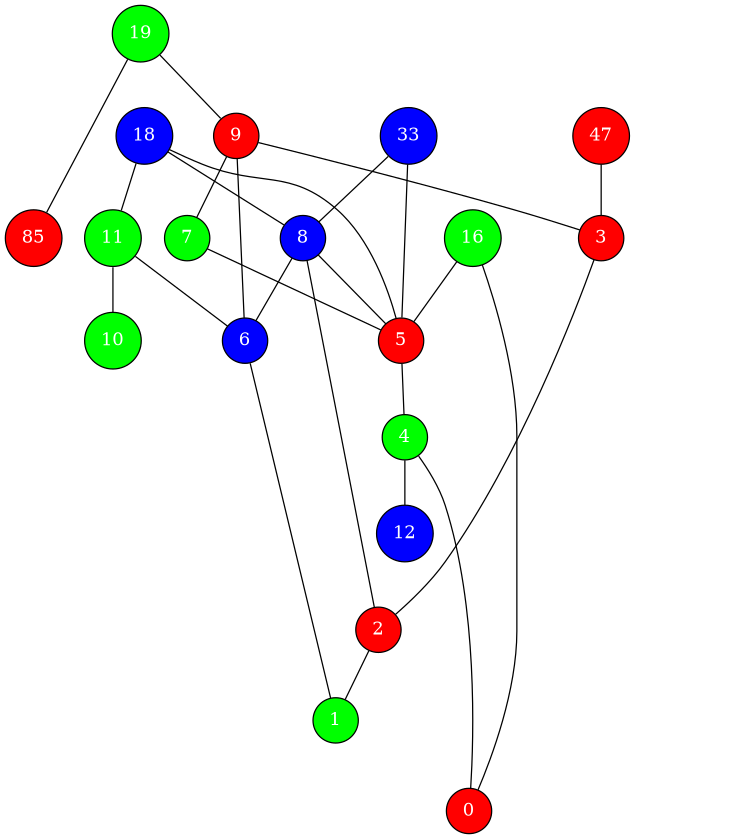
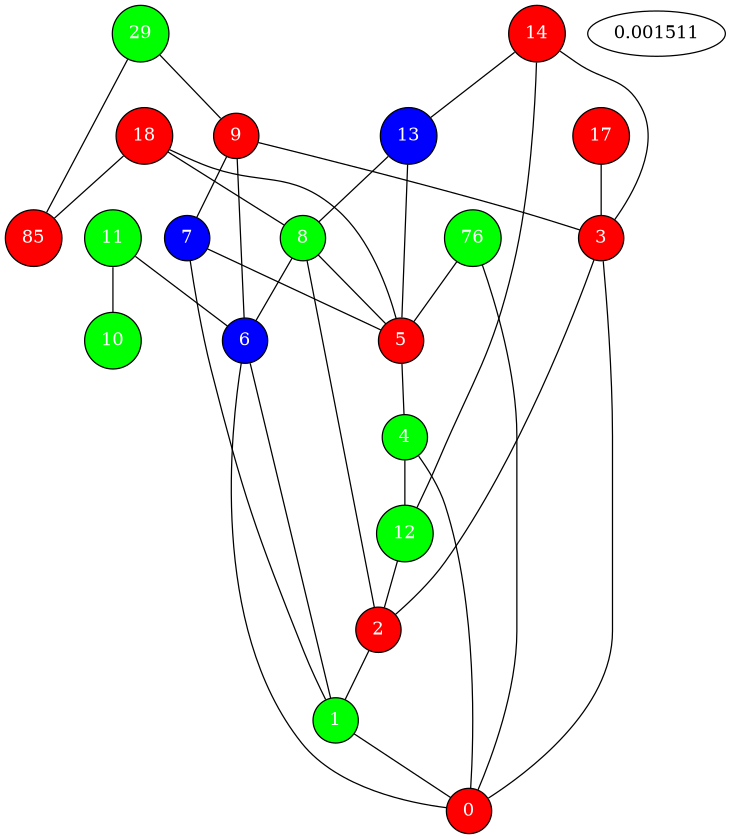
(141, 34) -> (141, 34)
none -> (537, 34)
none -> (657, 34)
(144, 136) -> (144, 136)
(409, 136) -> (409, 136)
(601, 136) -> (601, 136)
(129, 187) -> (89, 187)
(187, 238) -> (187, 238)
(303, 238) -> (303, 238)
(473, 238) -> (473, 238)
none -> (243, 485)
(405, 534) -> (405, 534)
none -> (612, 554)
none -> (391, 584)
none -> (251, 639)
none -> (402, 766)
